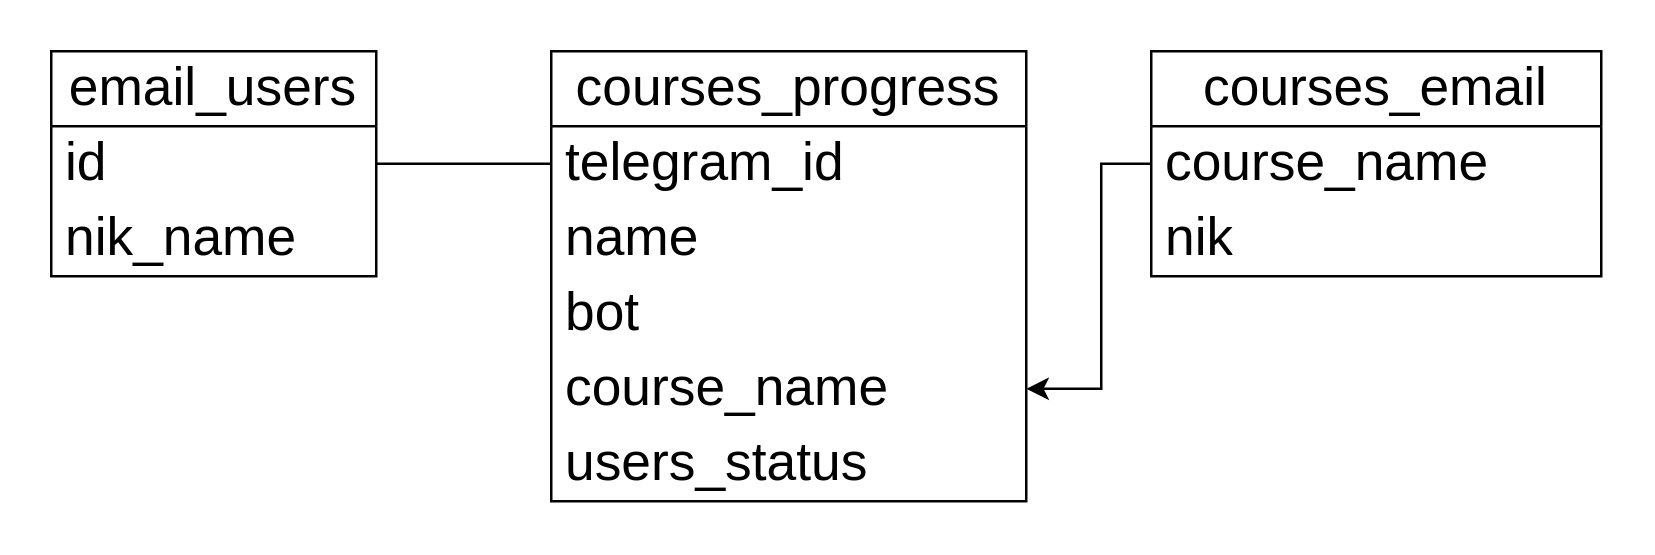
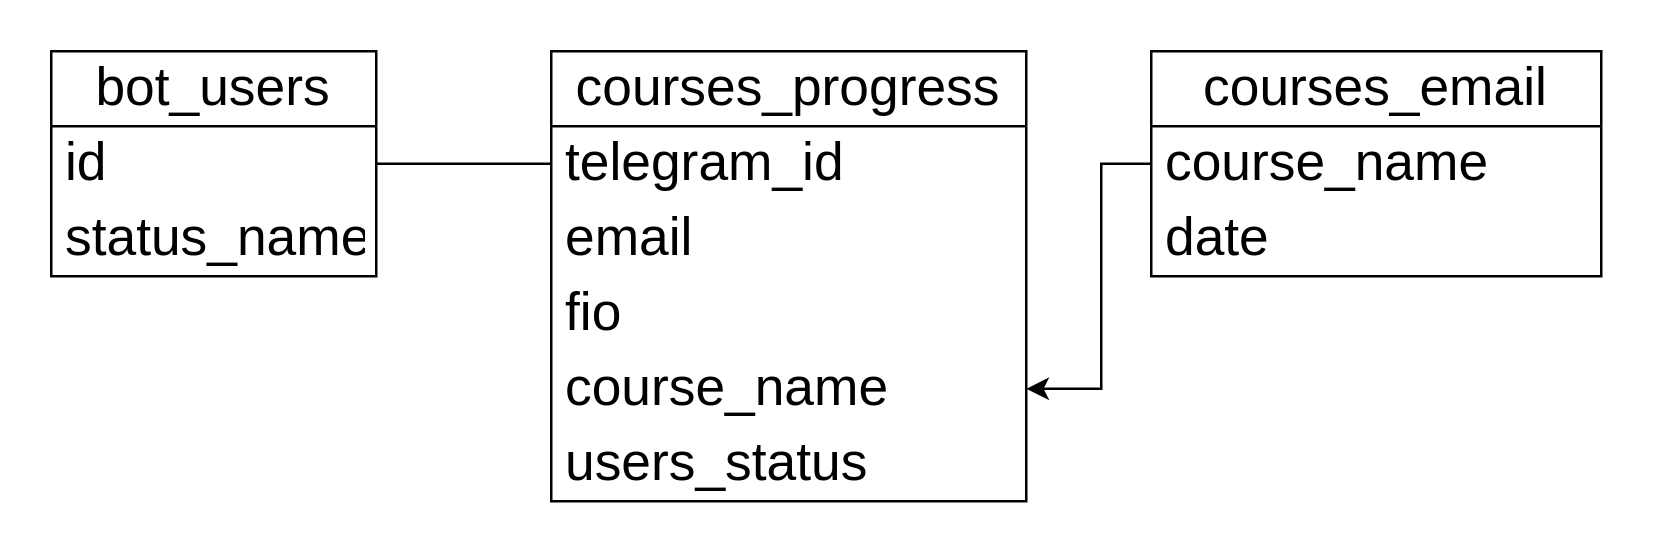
(214, 89) -> (214, 89)
(130, 239) -> (159, 239)
(600, 239) -> (600, 239)
(1188, 239) -> (1200, 239)
(591, 314) -> (588, 314)
